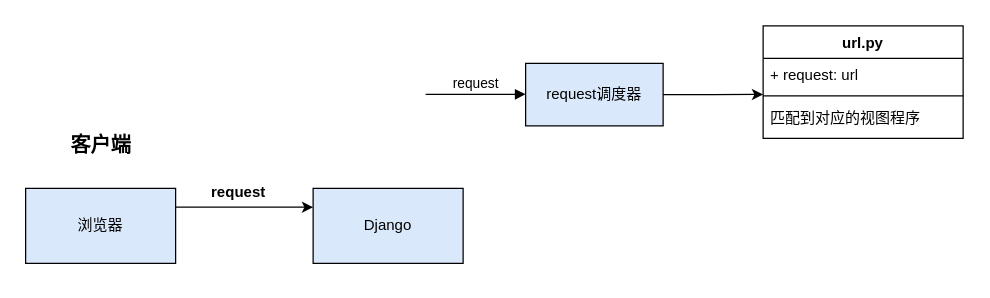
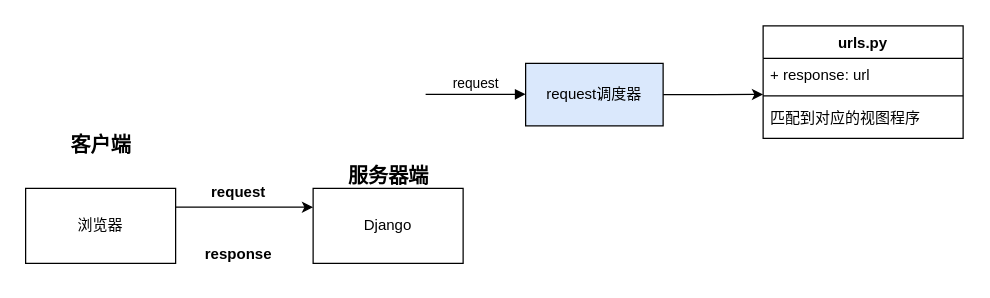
(863, 43) -> (863, 43)
(822, 76) -> (826, 76)
none -> (388, 176)
(101, 226) -> (101, 226)
(388, 226) -> (388, 226)
none -> (238, 254)
